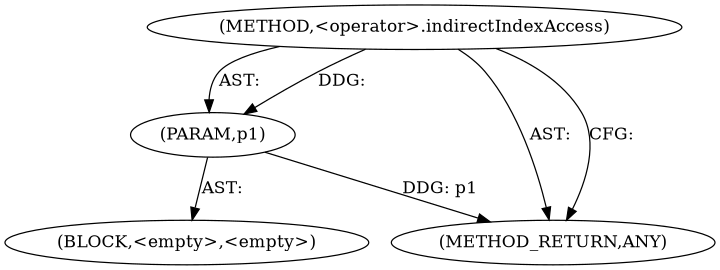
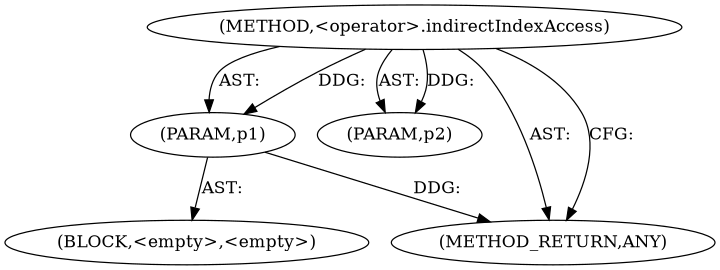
none -> (400, 135)
(440, 189) -> (440, 189)
